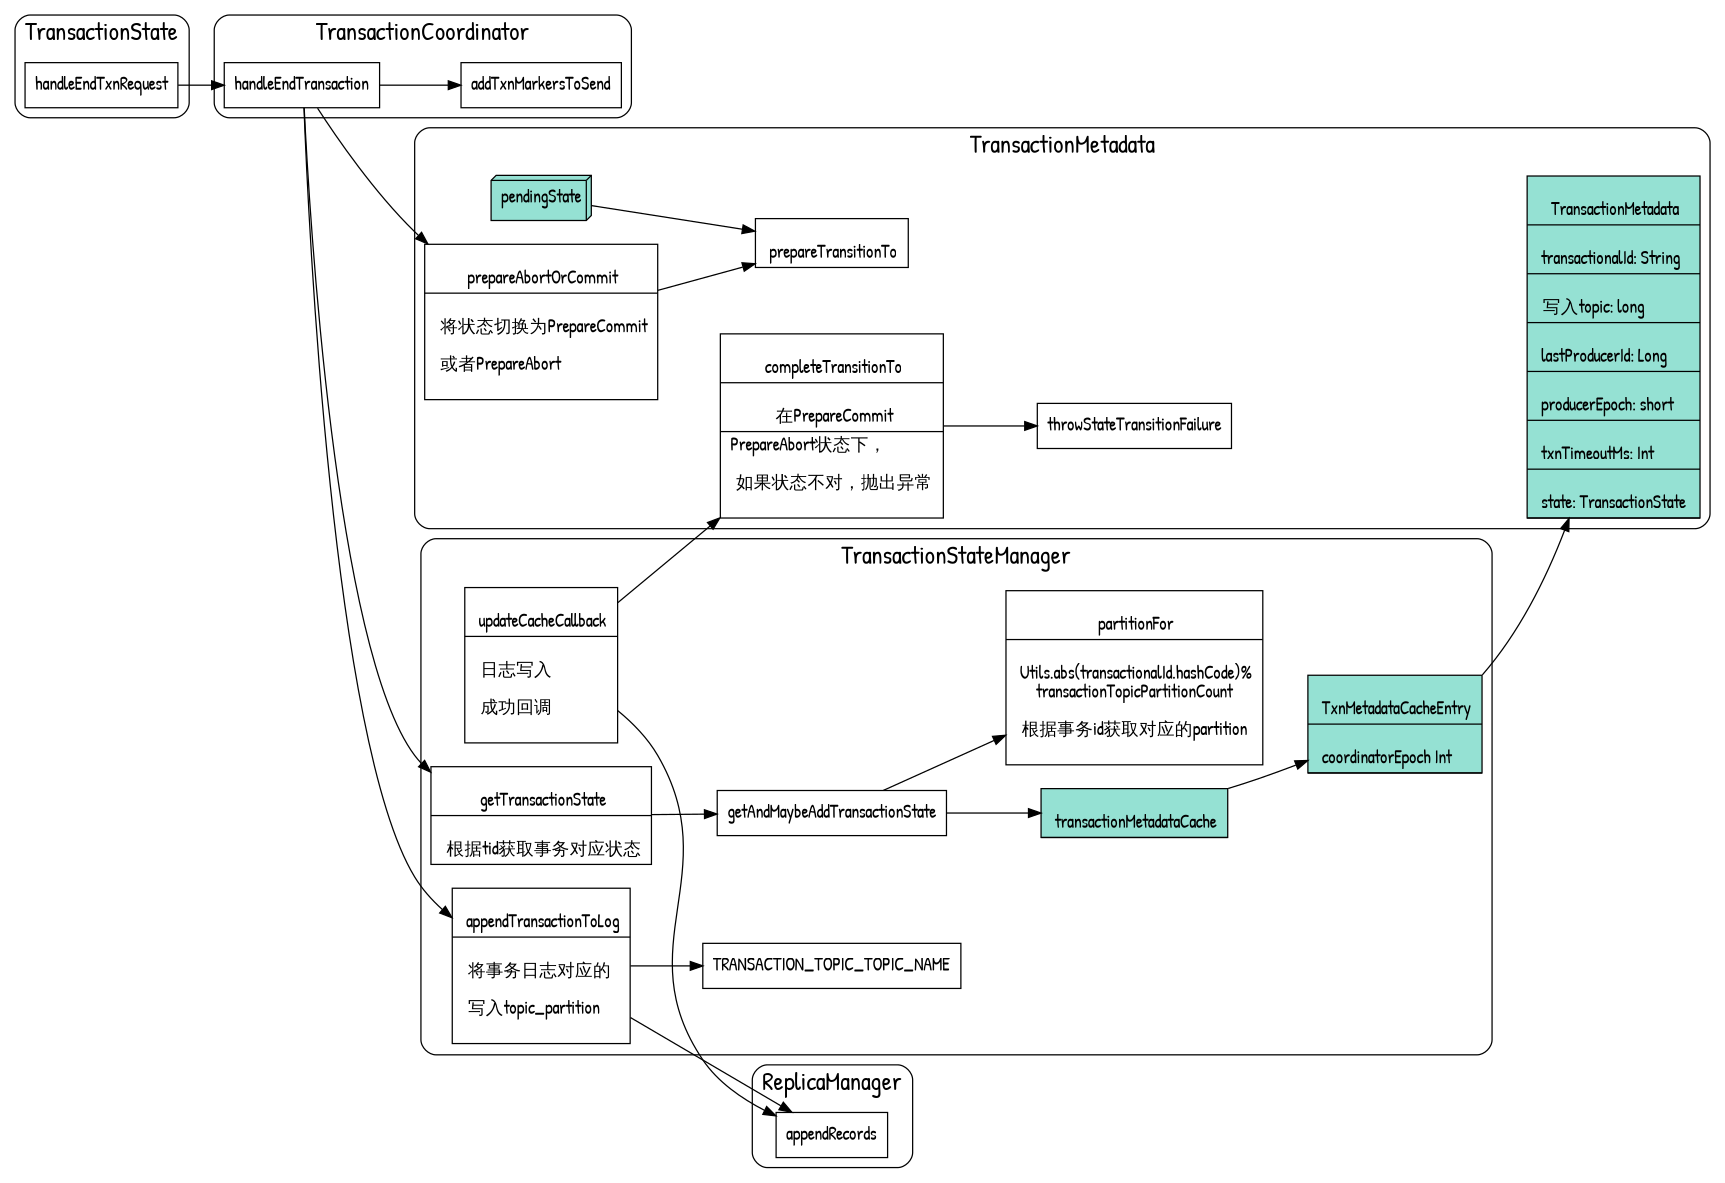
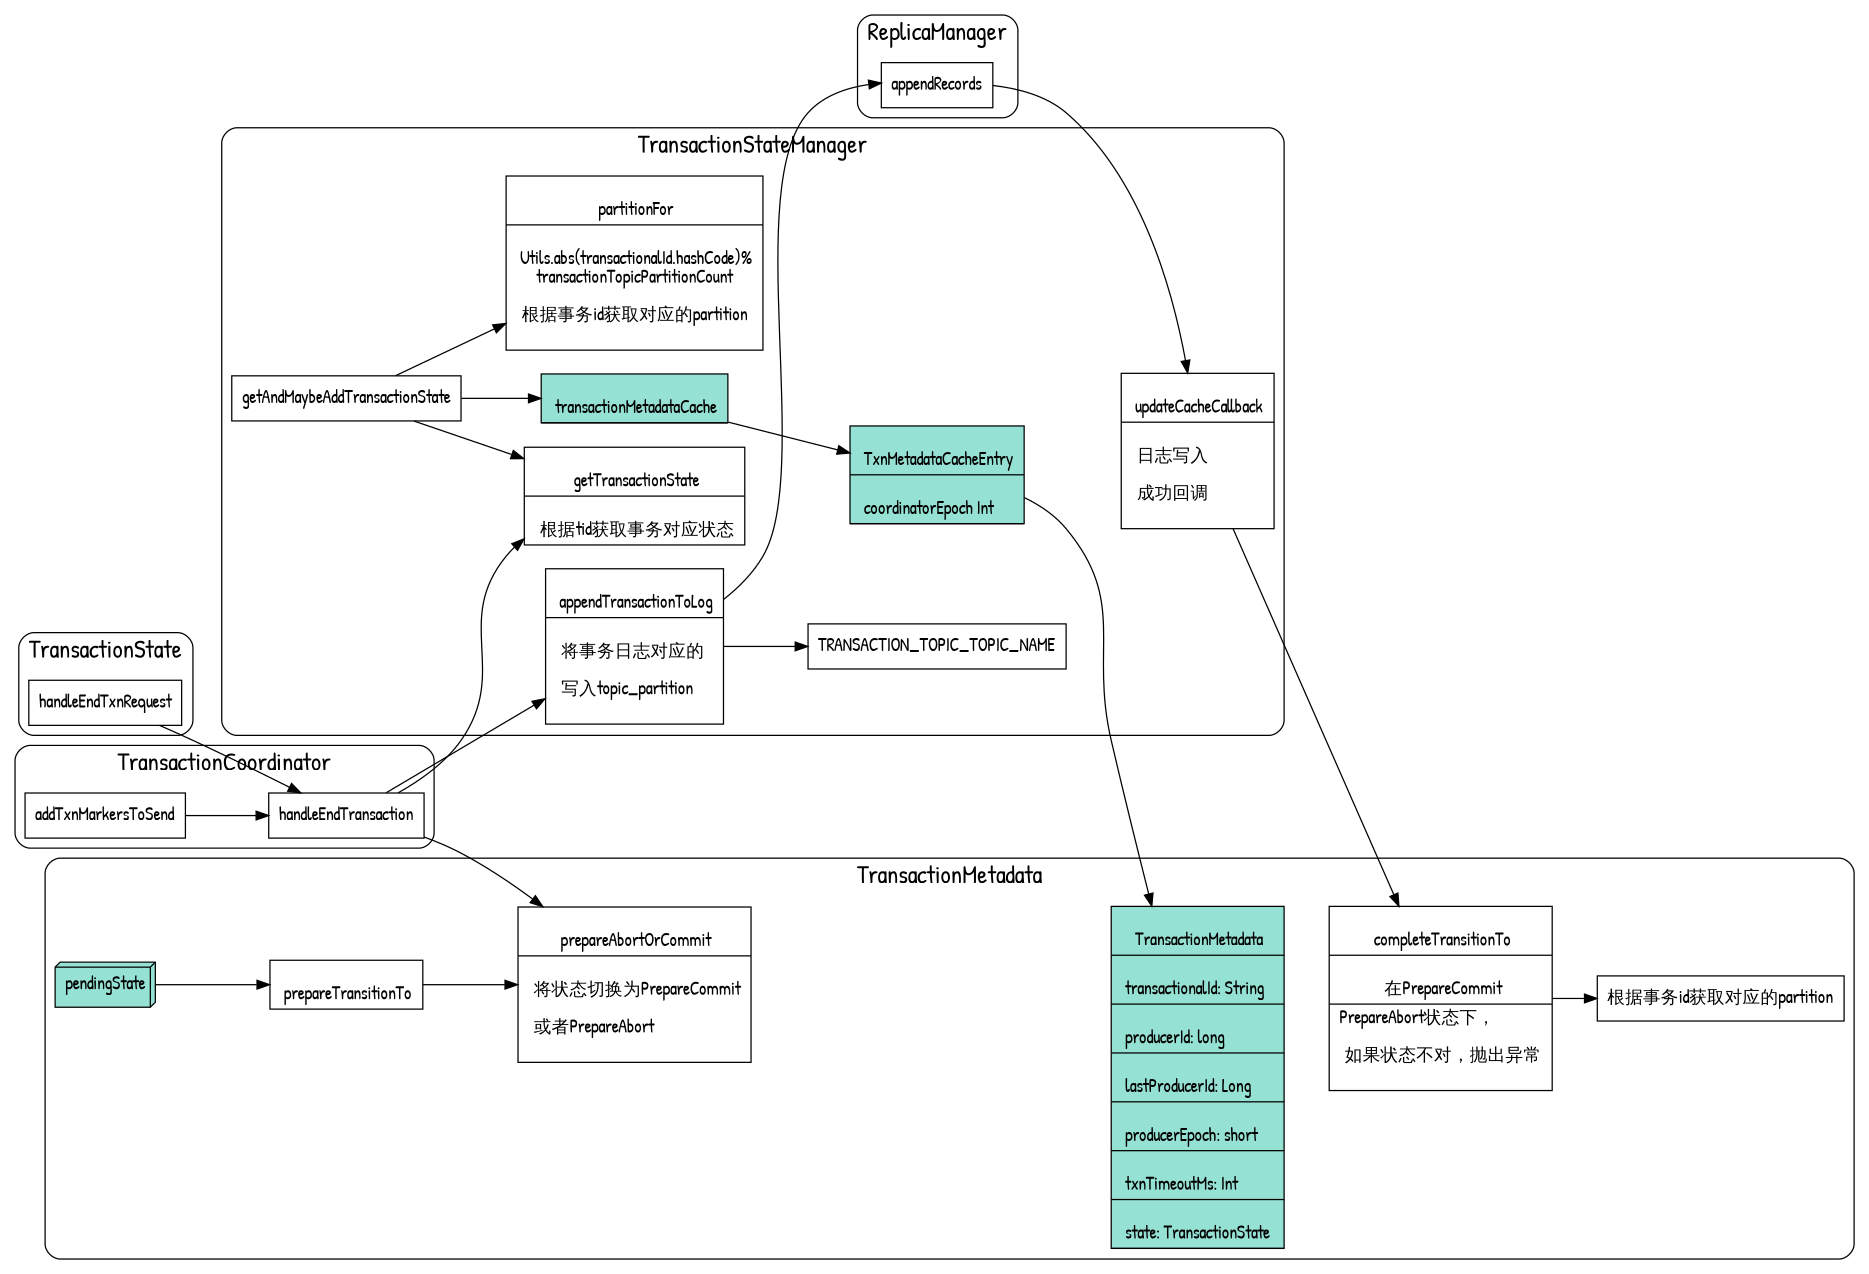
(414, 85) -> (221, 816)
(700, 279) -> (464, 985)
(1593, 308) -> (1175, 1038)
(1134, 426) -> (1721, 998)
(671, 814) -> (463, 438)
(676, 918) -> (1128, 191)
